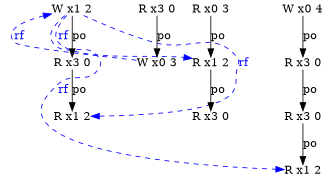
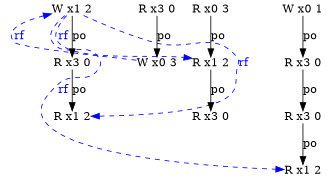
(303, 9) -> (303, 9)
